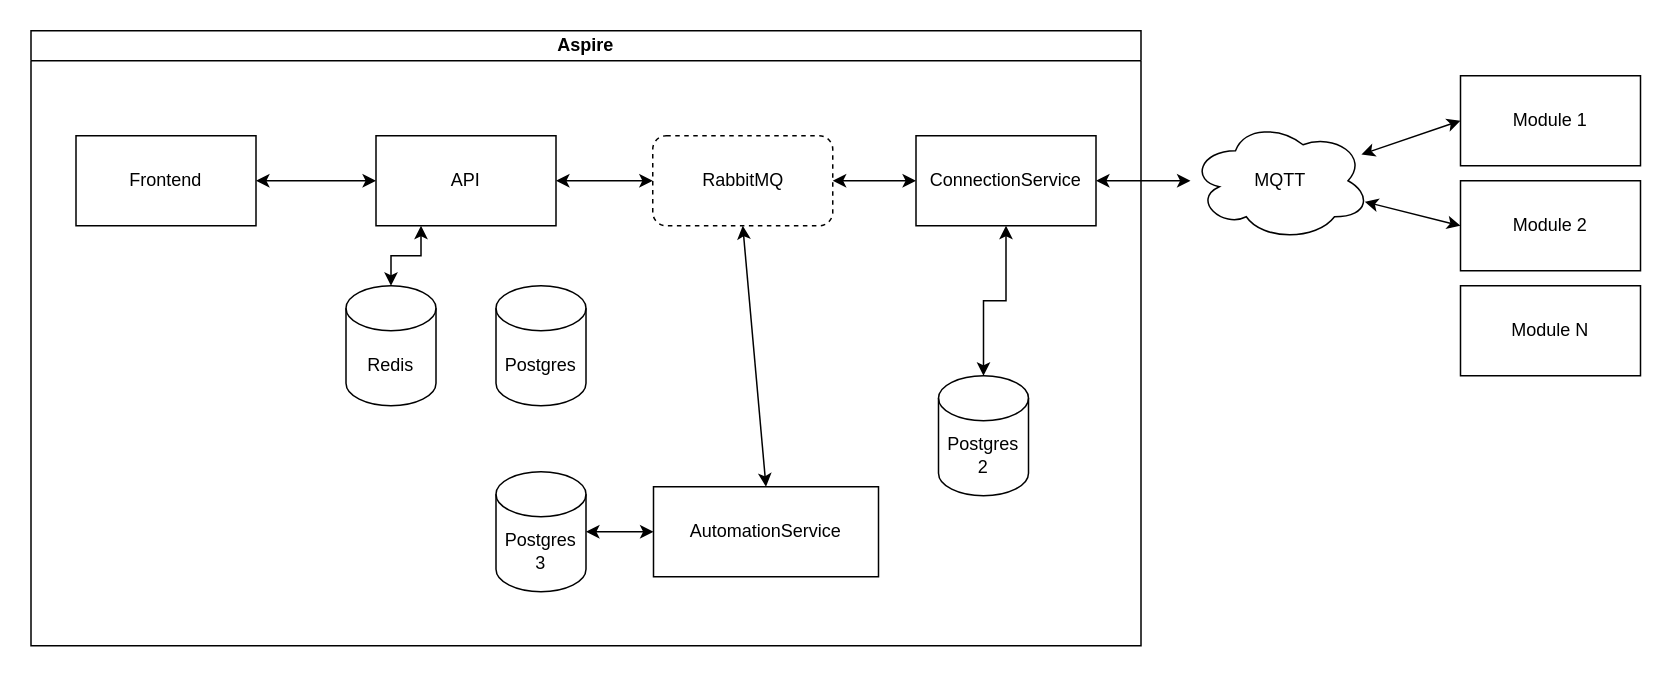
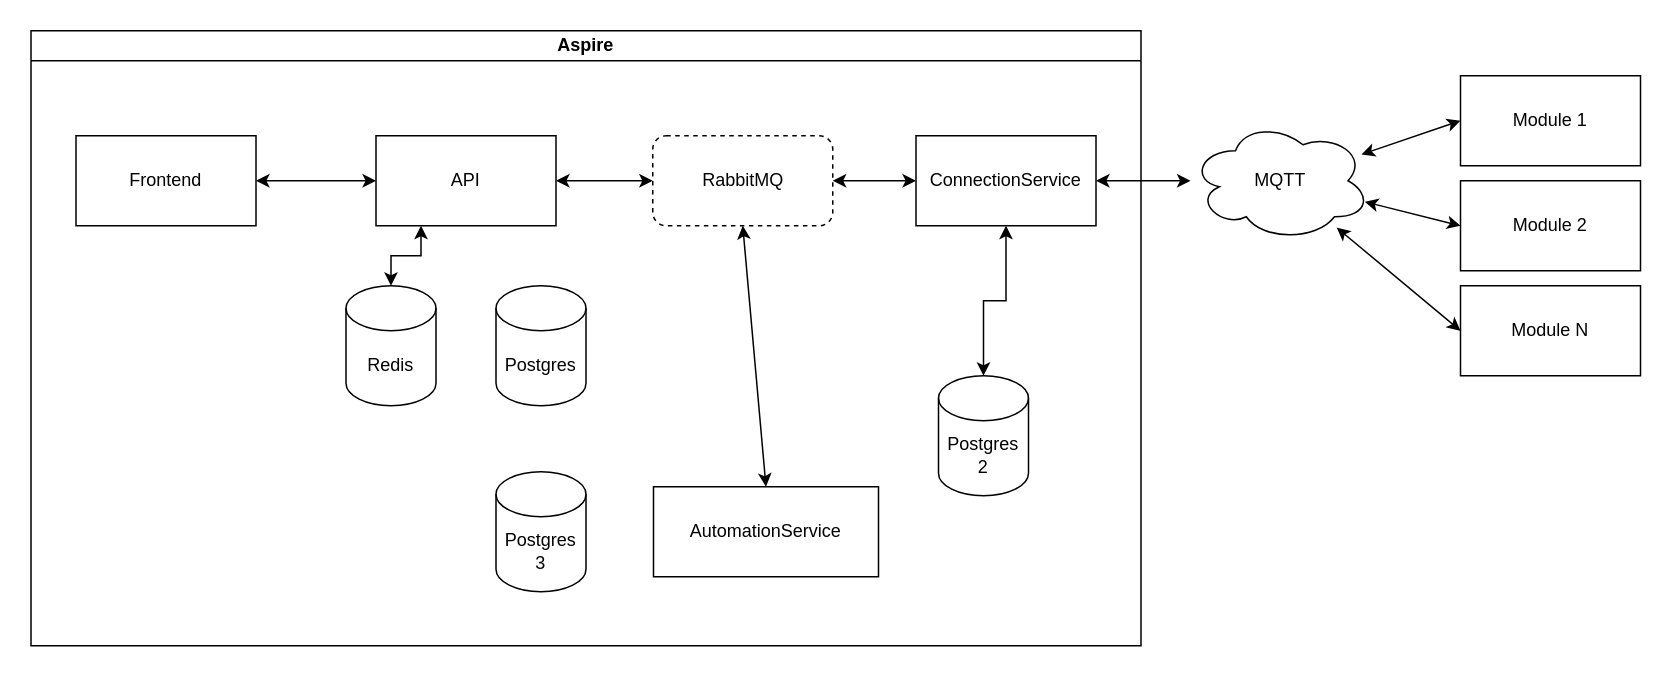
none -> (1398, 279)
(620, 532) -> none
